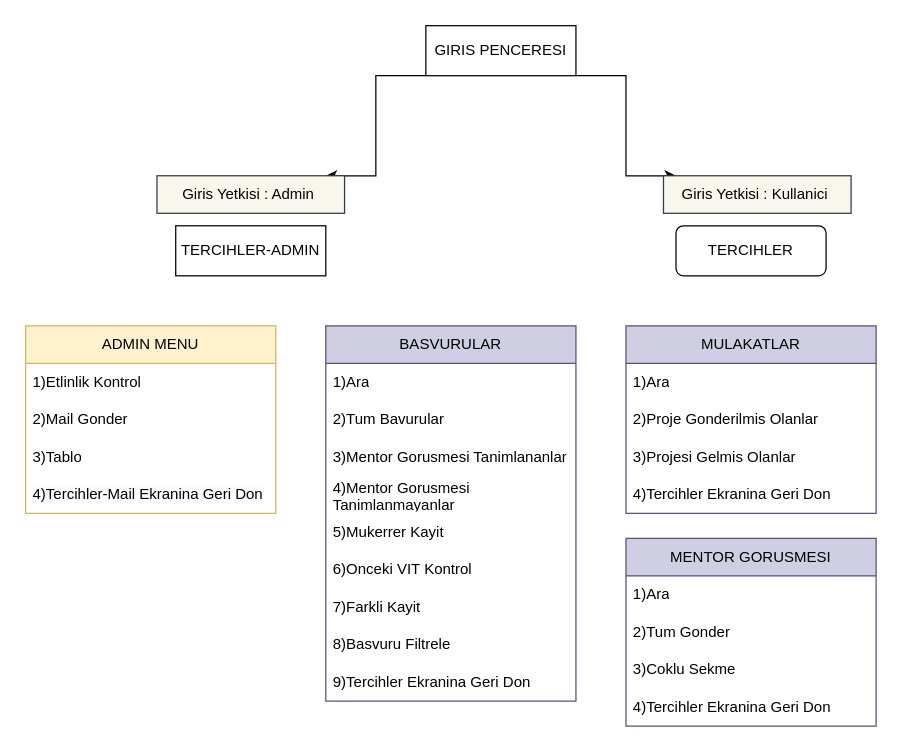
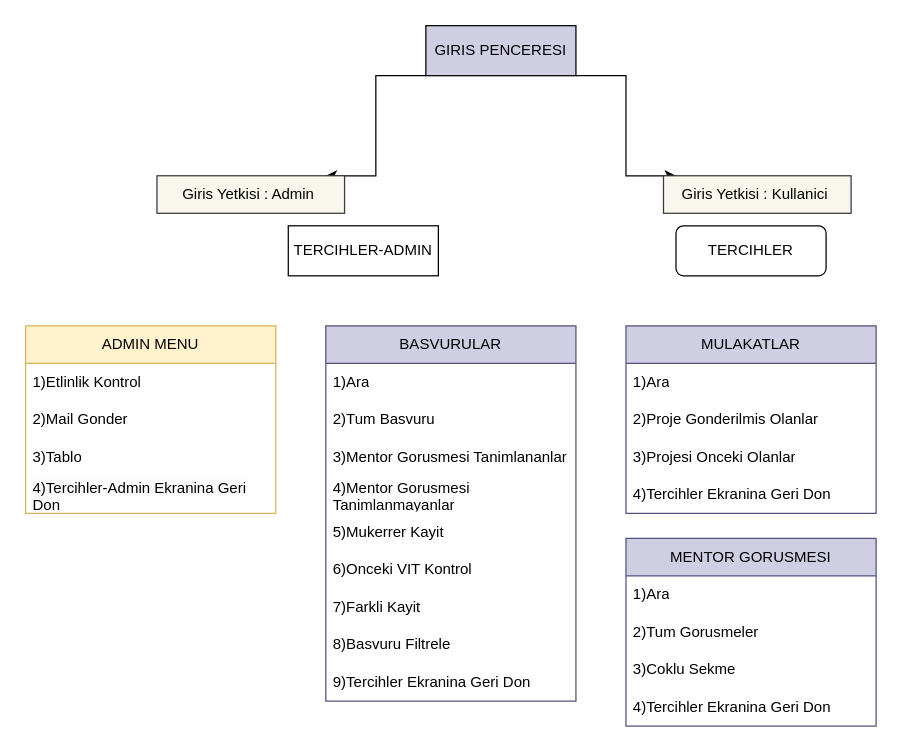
(501, 51) -> (501, 51)
(251, 251) -> (363, 251)
(392, 419) -> (386, 419)
(720, 457) -> (722, 457)
(152, 494) -> (152, 494)
(682, 632) -> (696, 632)
